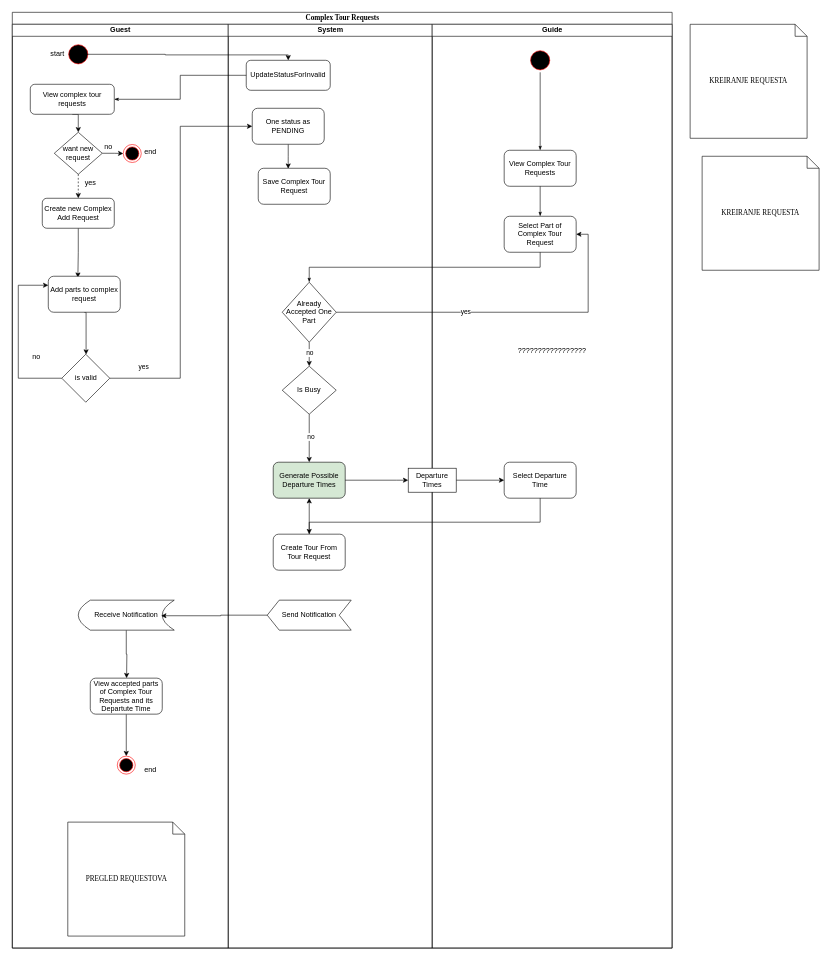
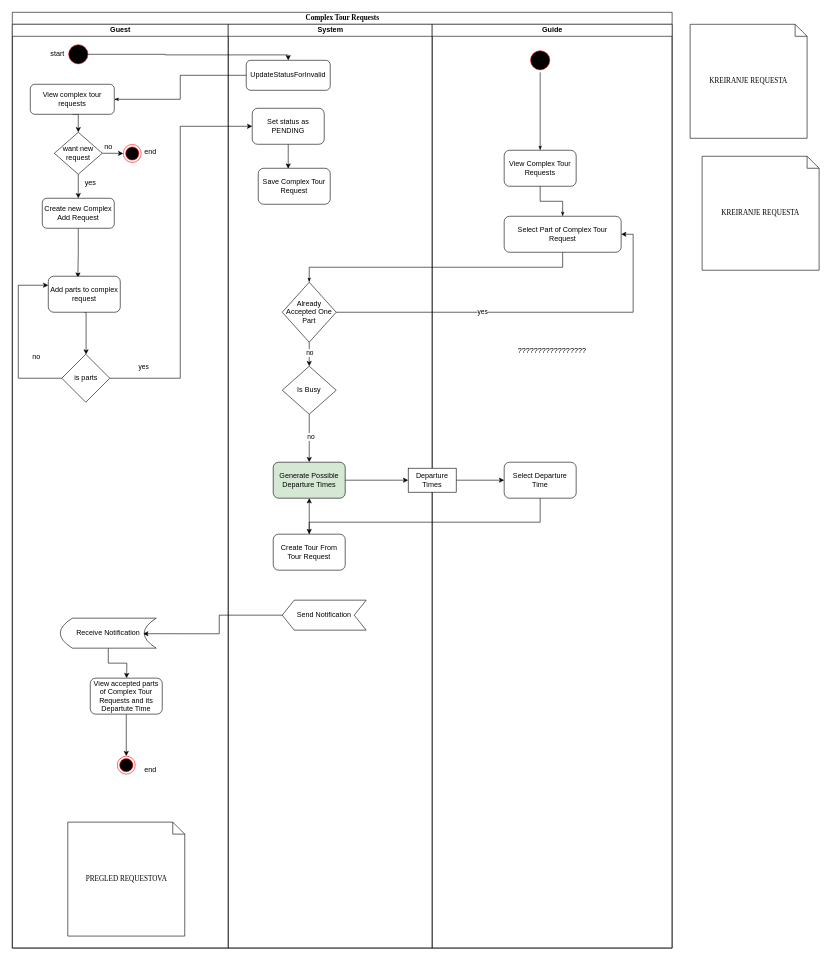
(288, 126) -> (288, 126)
(78, 183) -> (78, 183)
(540, 234) -> (563, 234)
(86, 378) -> (86, 378)
(126, 615) -> (108, 633)
(309, 615) -> (324, 615)
